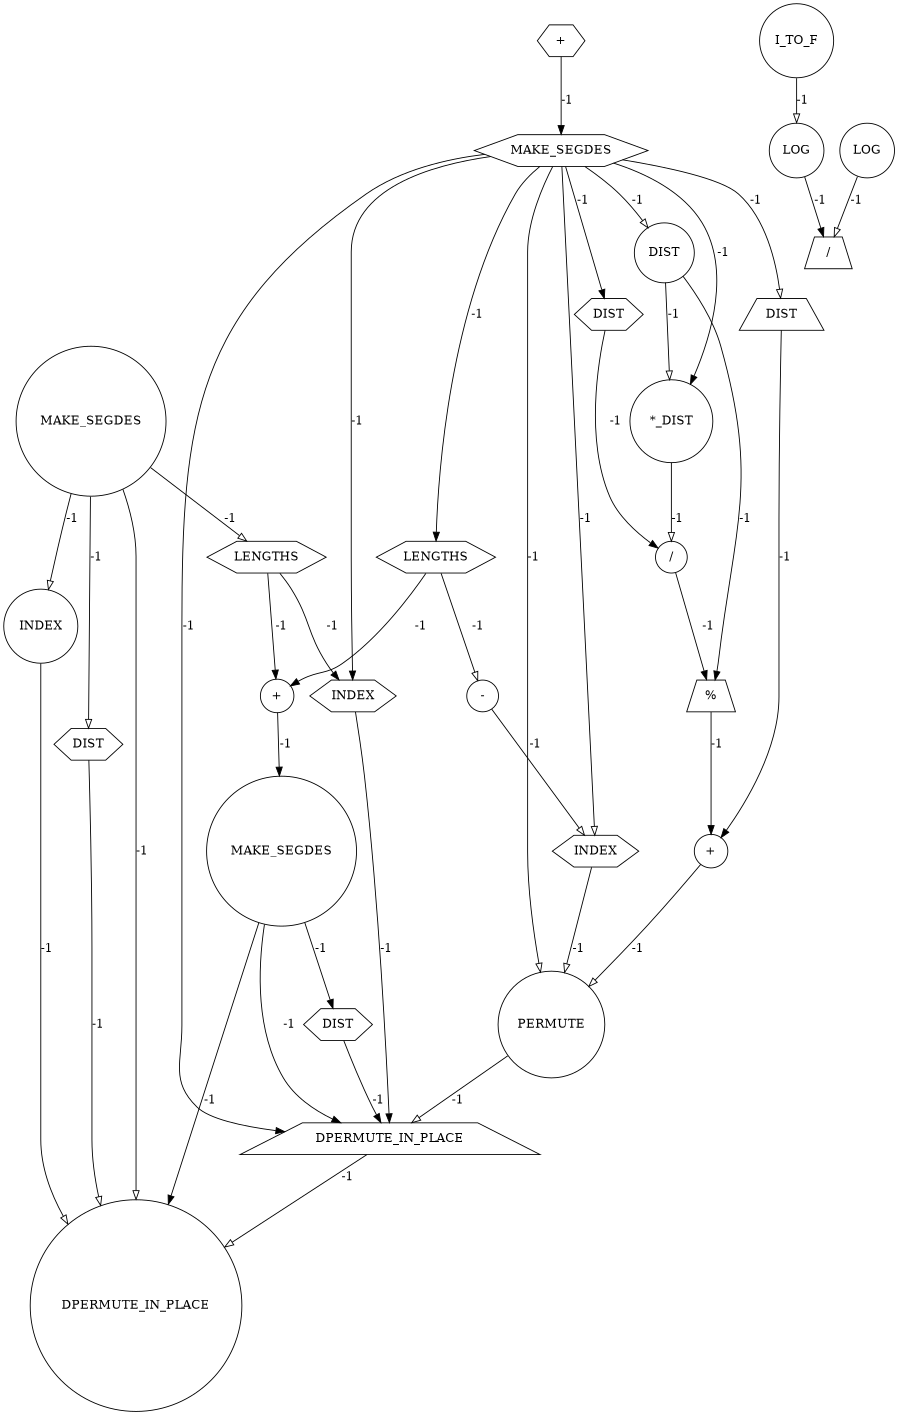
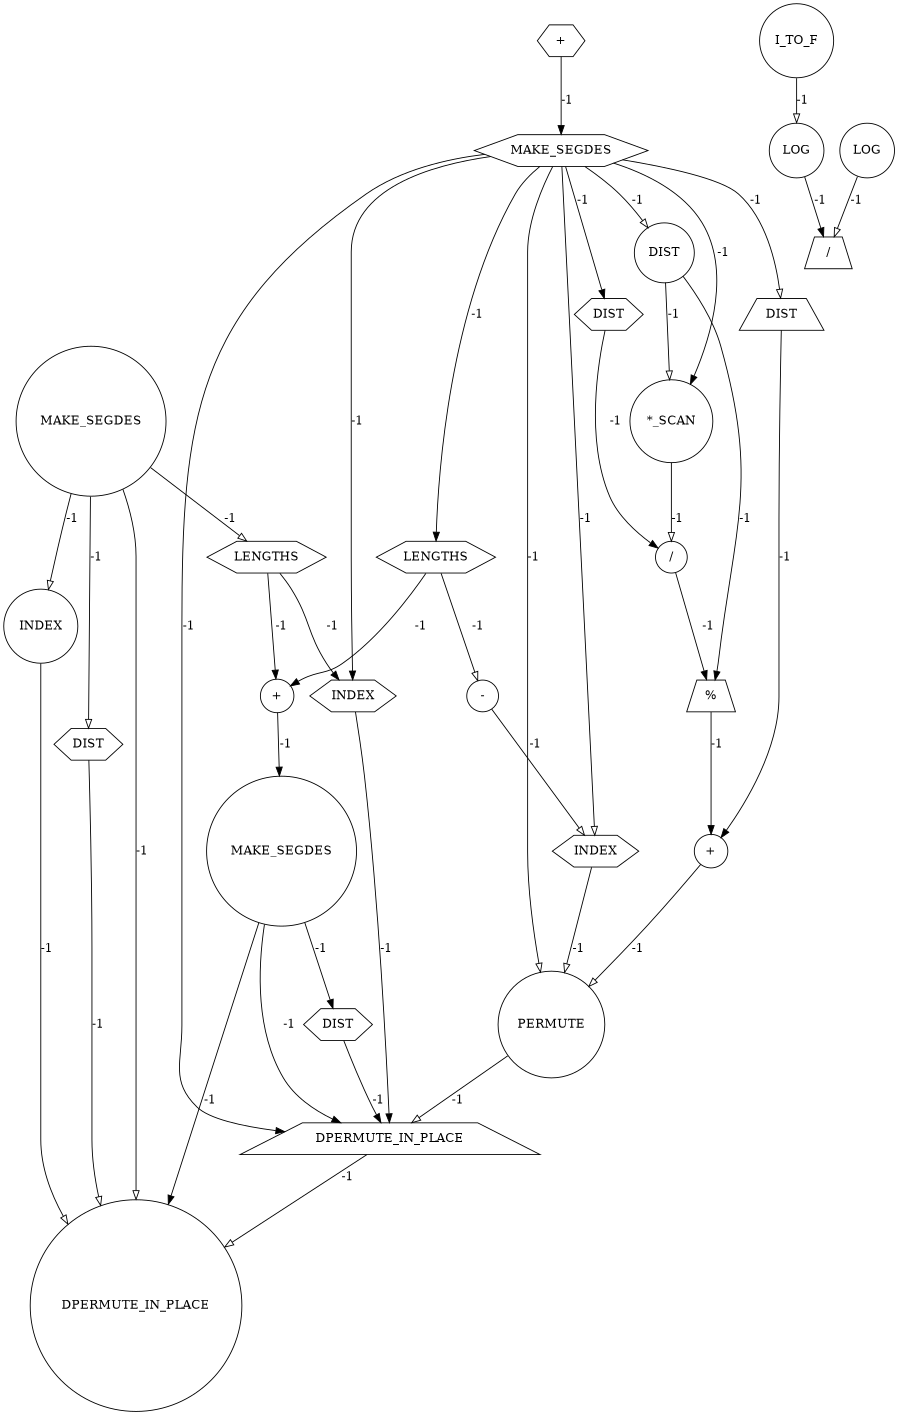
(671, 421) -> (671, 421)
